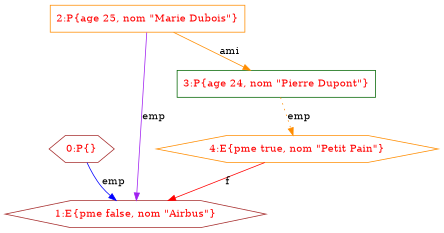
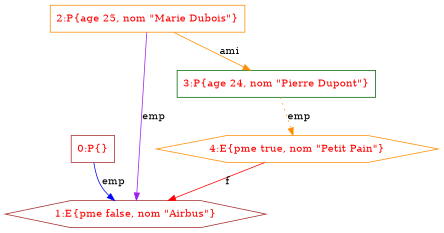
(82, 149) -> (93, 149)
